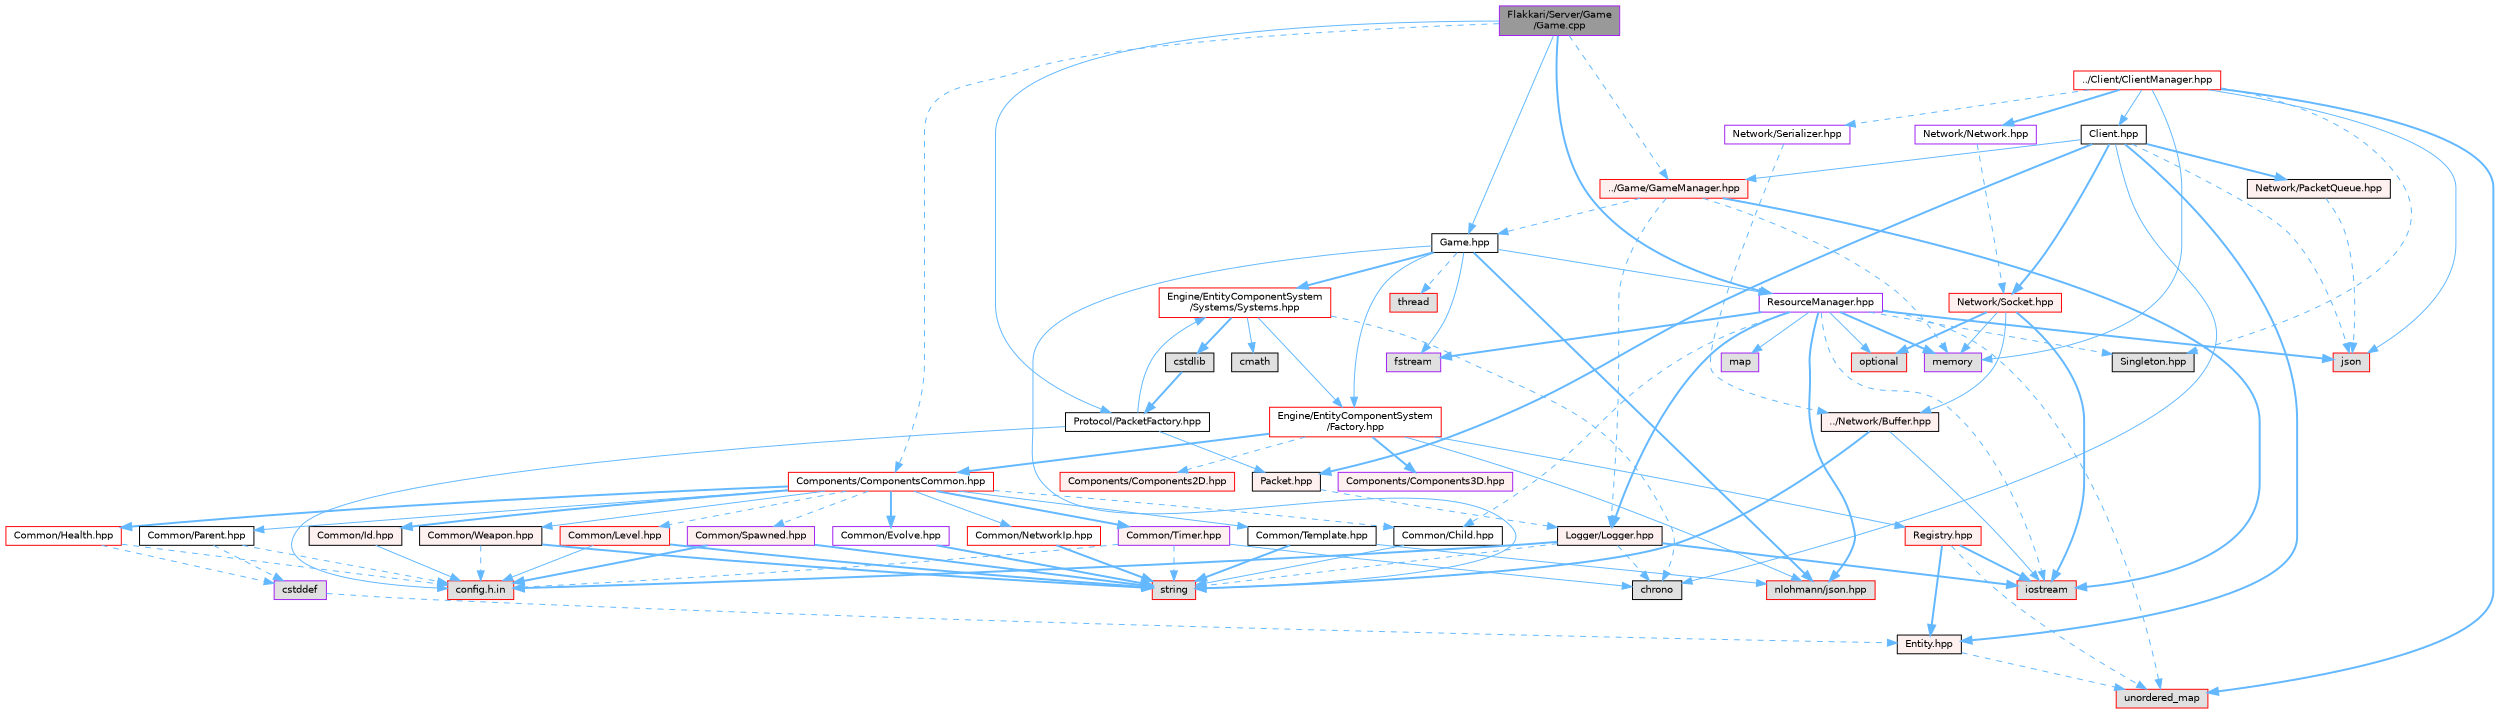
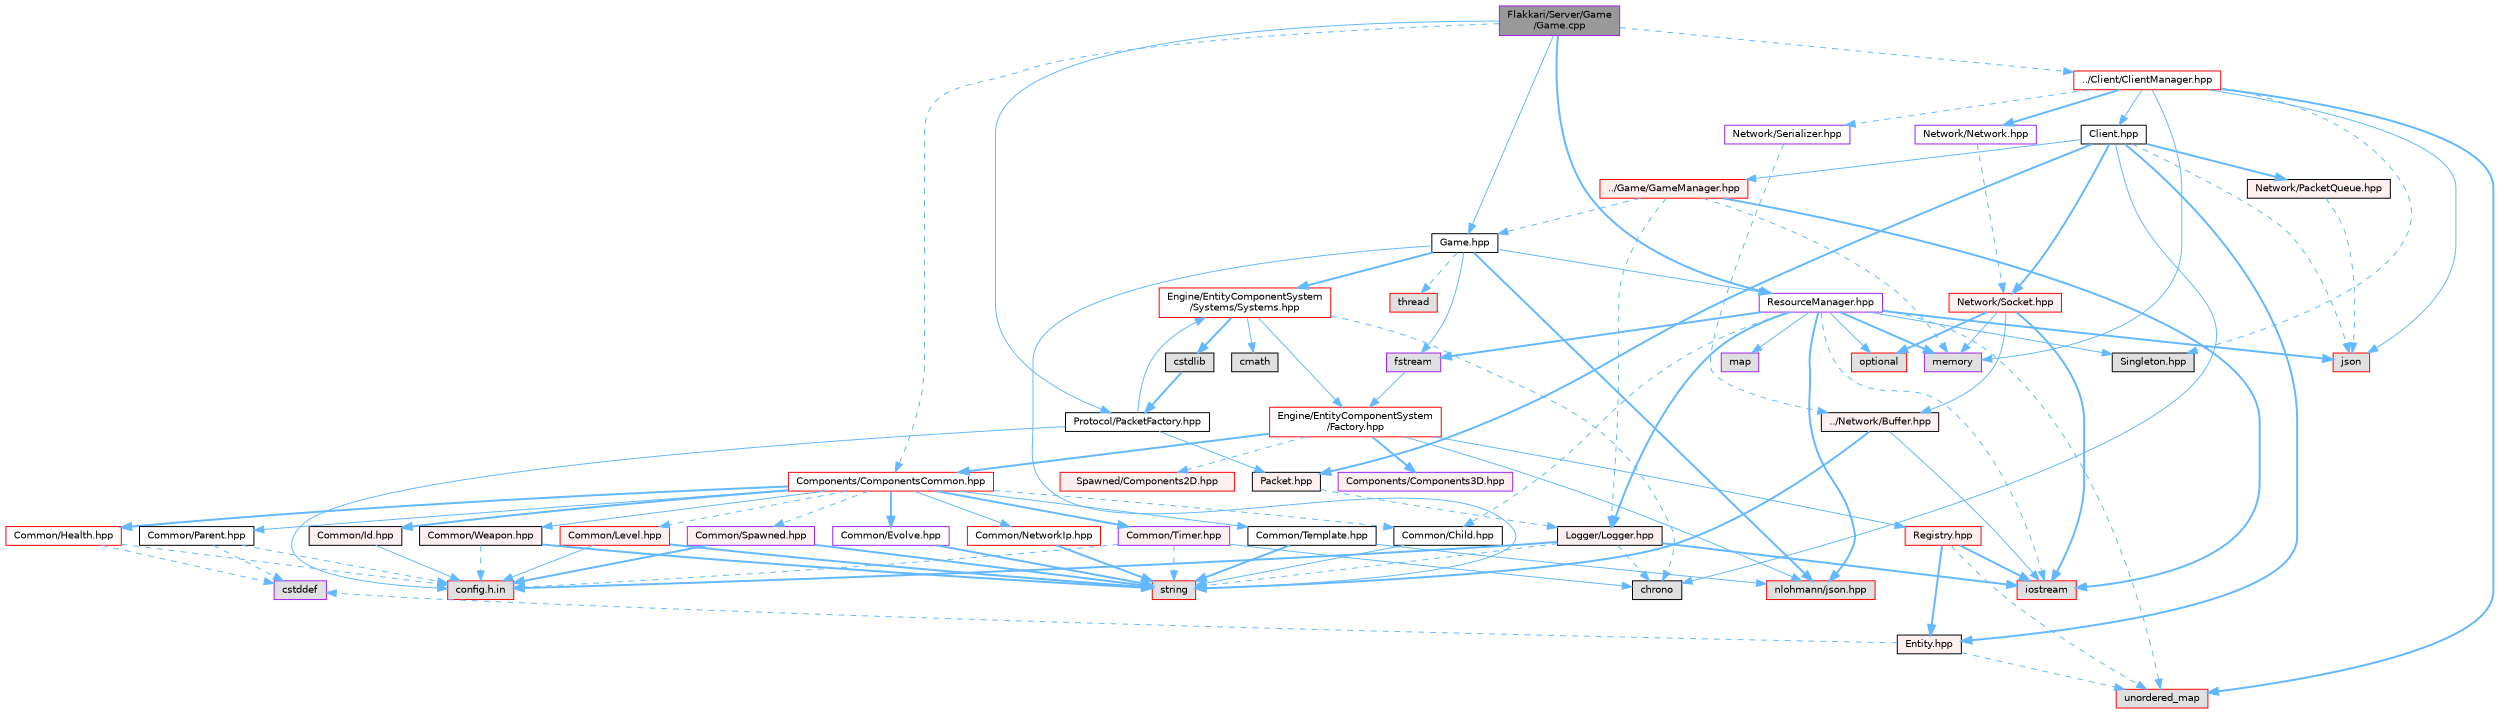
(1616, 103) -> (1842, 49)
(1369, 309) -> (1391, 386)
(1992, 333) -> (1992, 333)
(1147, 482) -> (1147, 482)
(1107, 624) -> (1117, 624)
